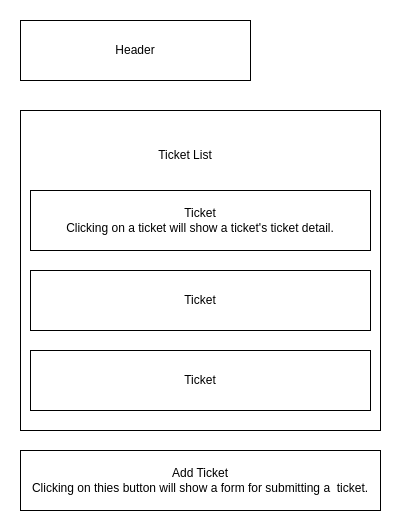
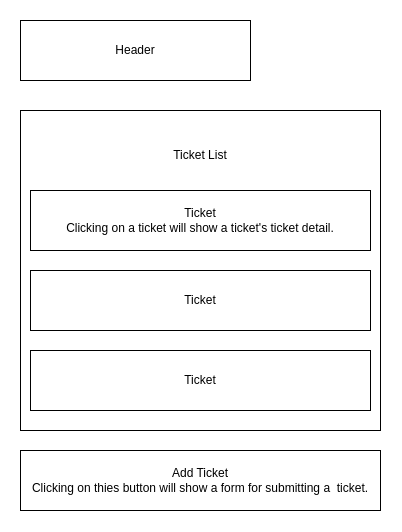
(186, 156) -> (201, 156)
